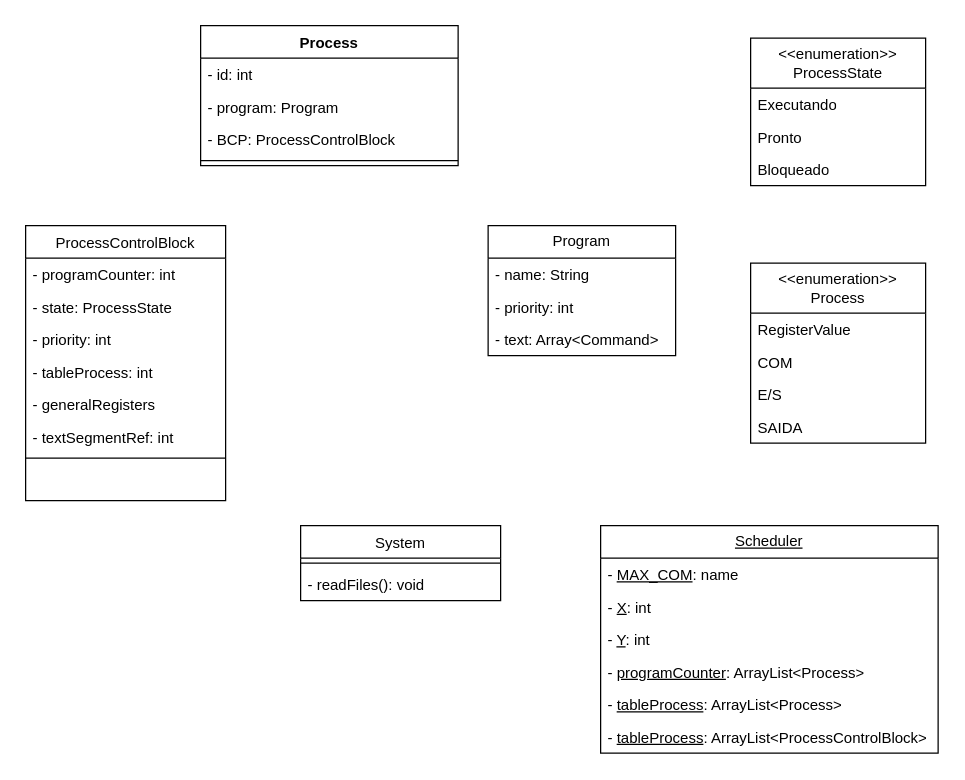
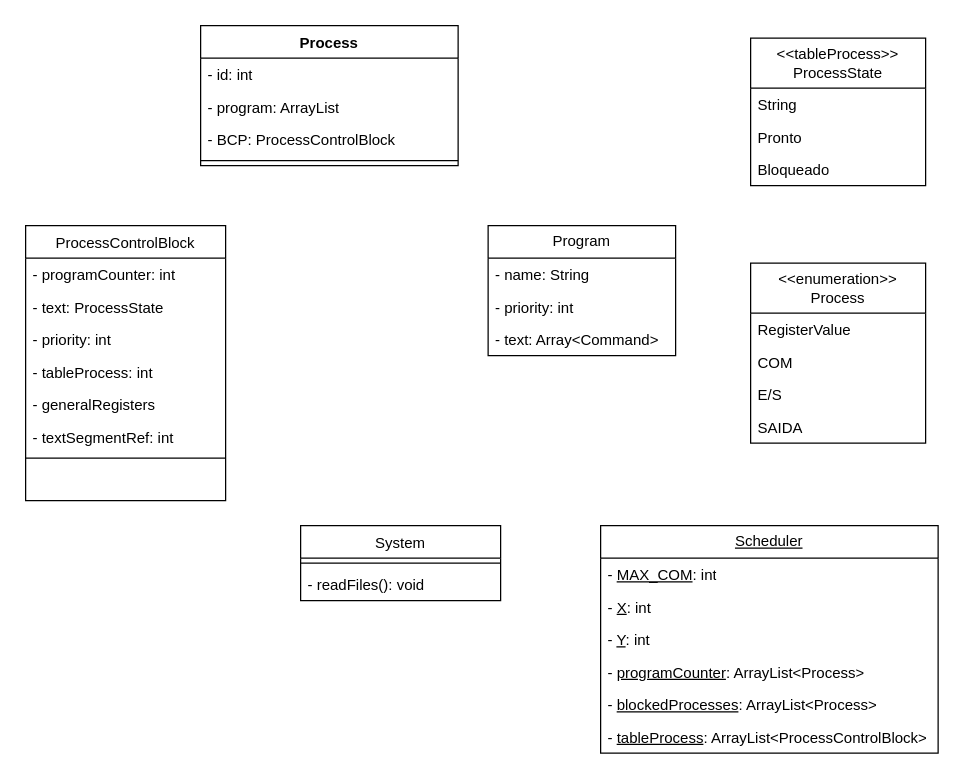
(838, 63) -> (838, 63)
(800, 106) -> (781, 106)
(278, 108) -> (284, 108)
(117, 308) -> (113, 308)
(665, 576) -> (659, 576)
(741, 706) -> (758, 706)
